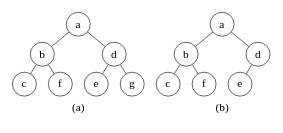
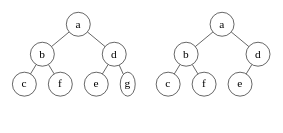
(132, 84) -> (128, 84)
(78, 108) -> none
(222, 108) -> none
